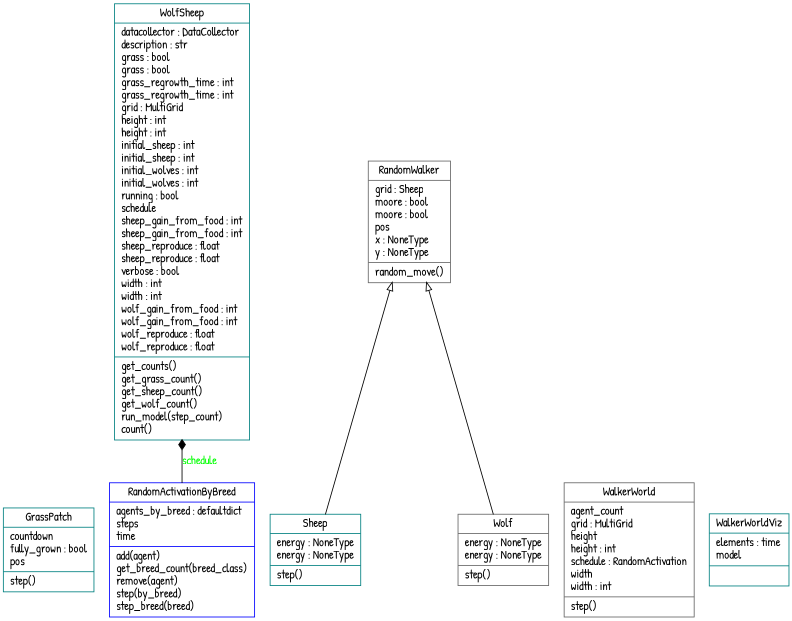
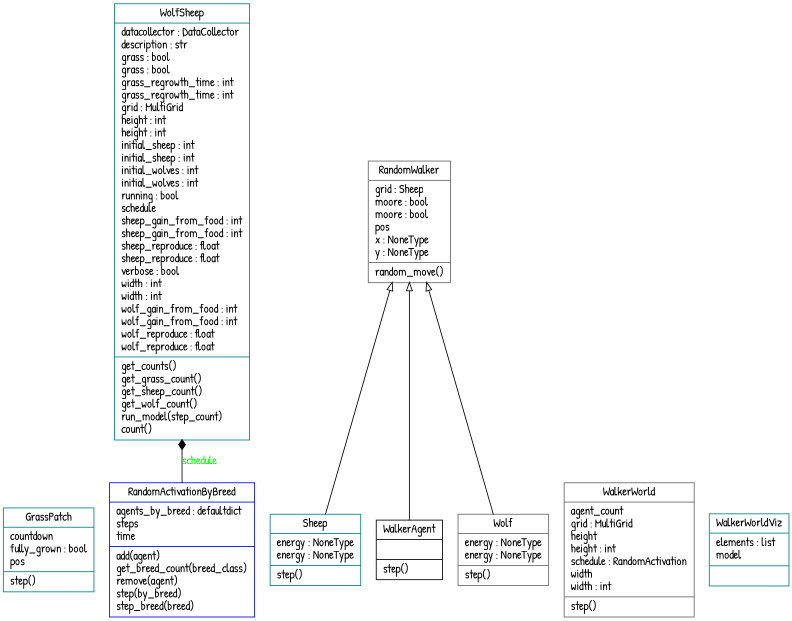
(748, 543) -> (746, 543)
none -> (409, 550)
